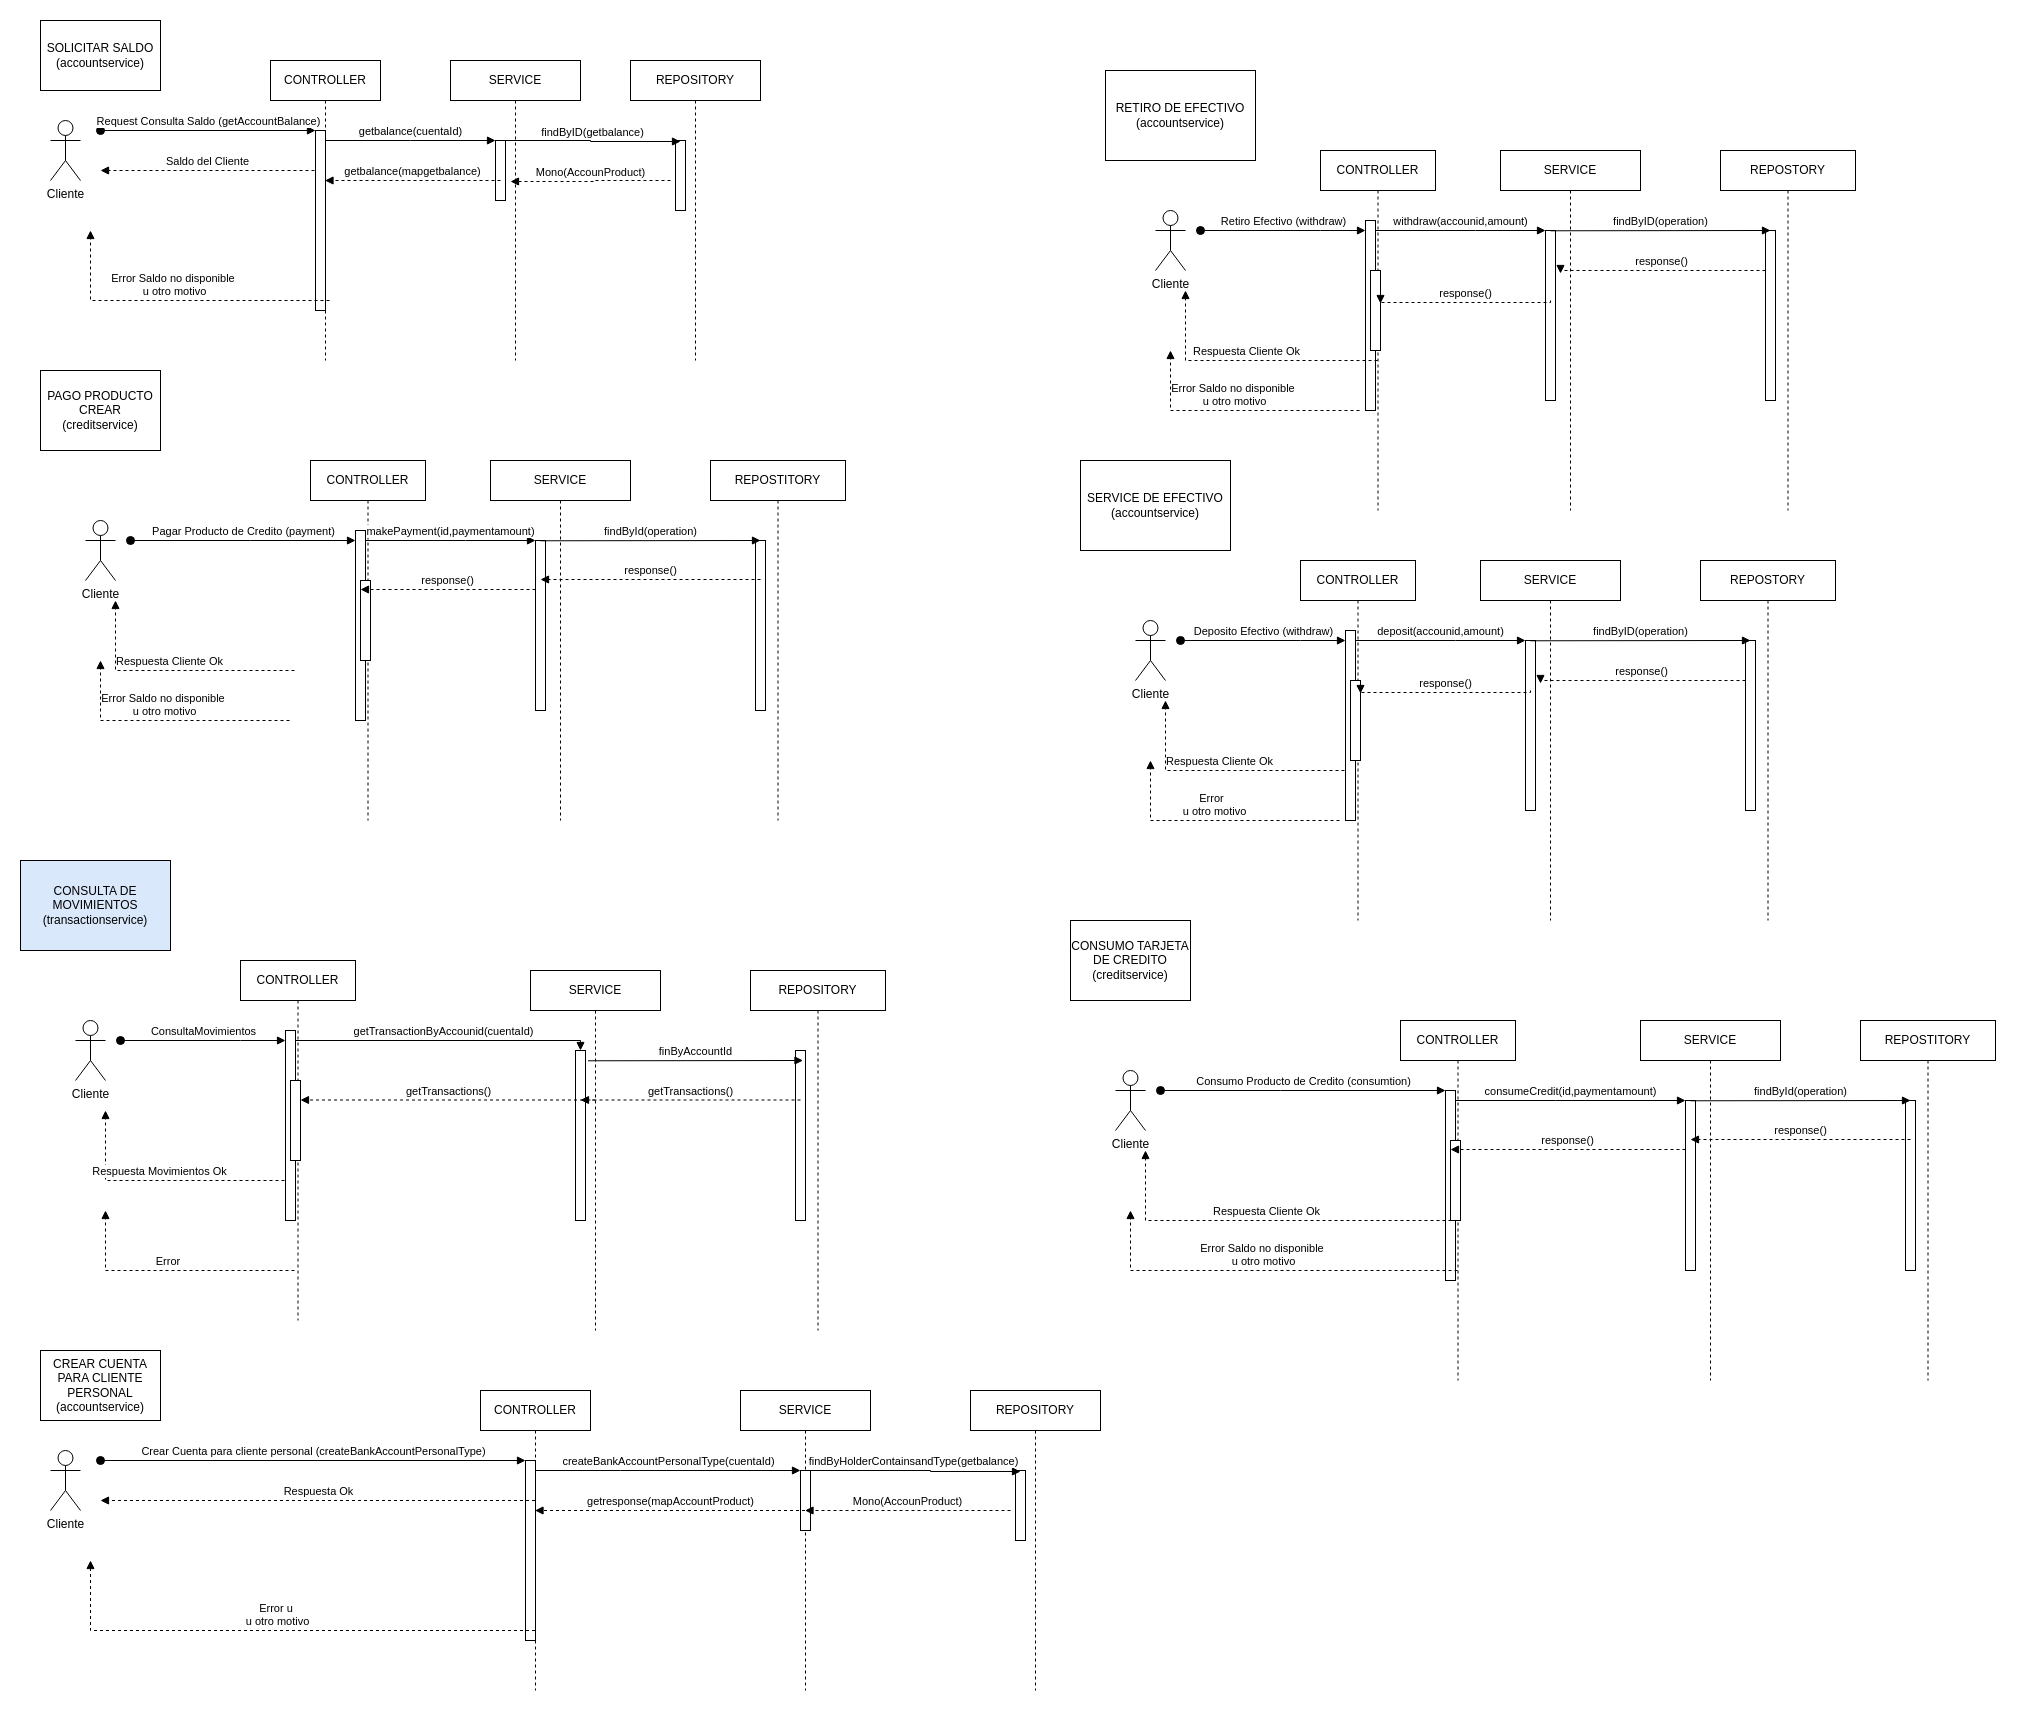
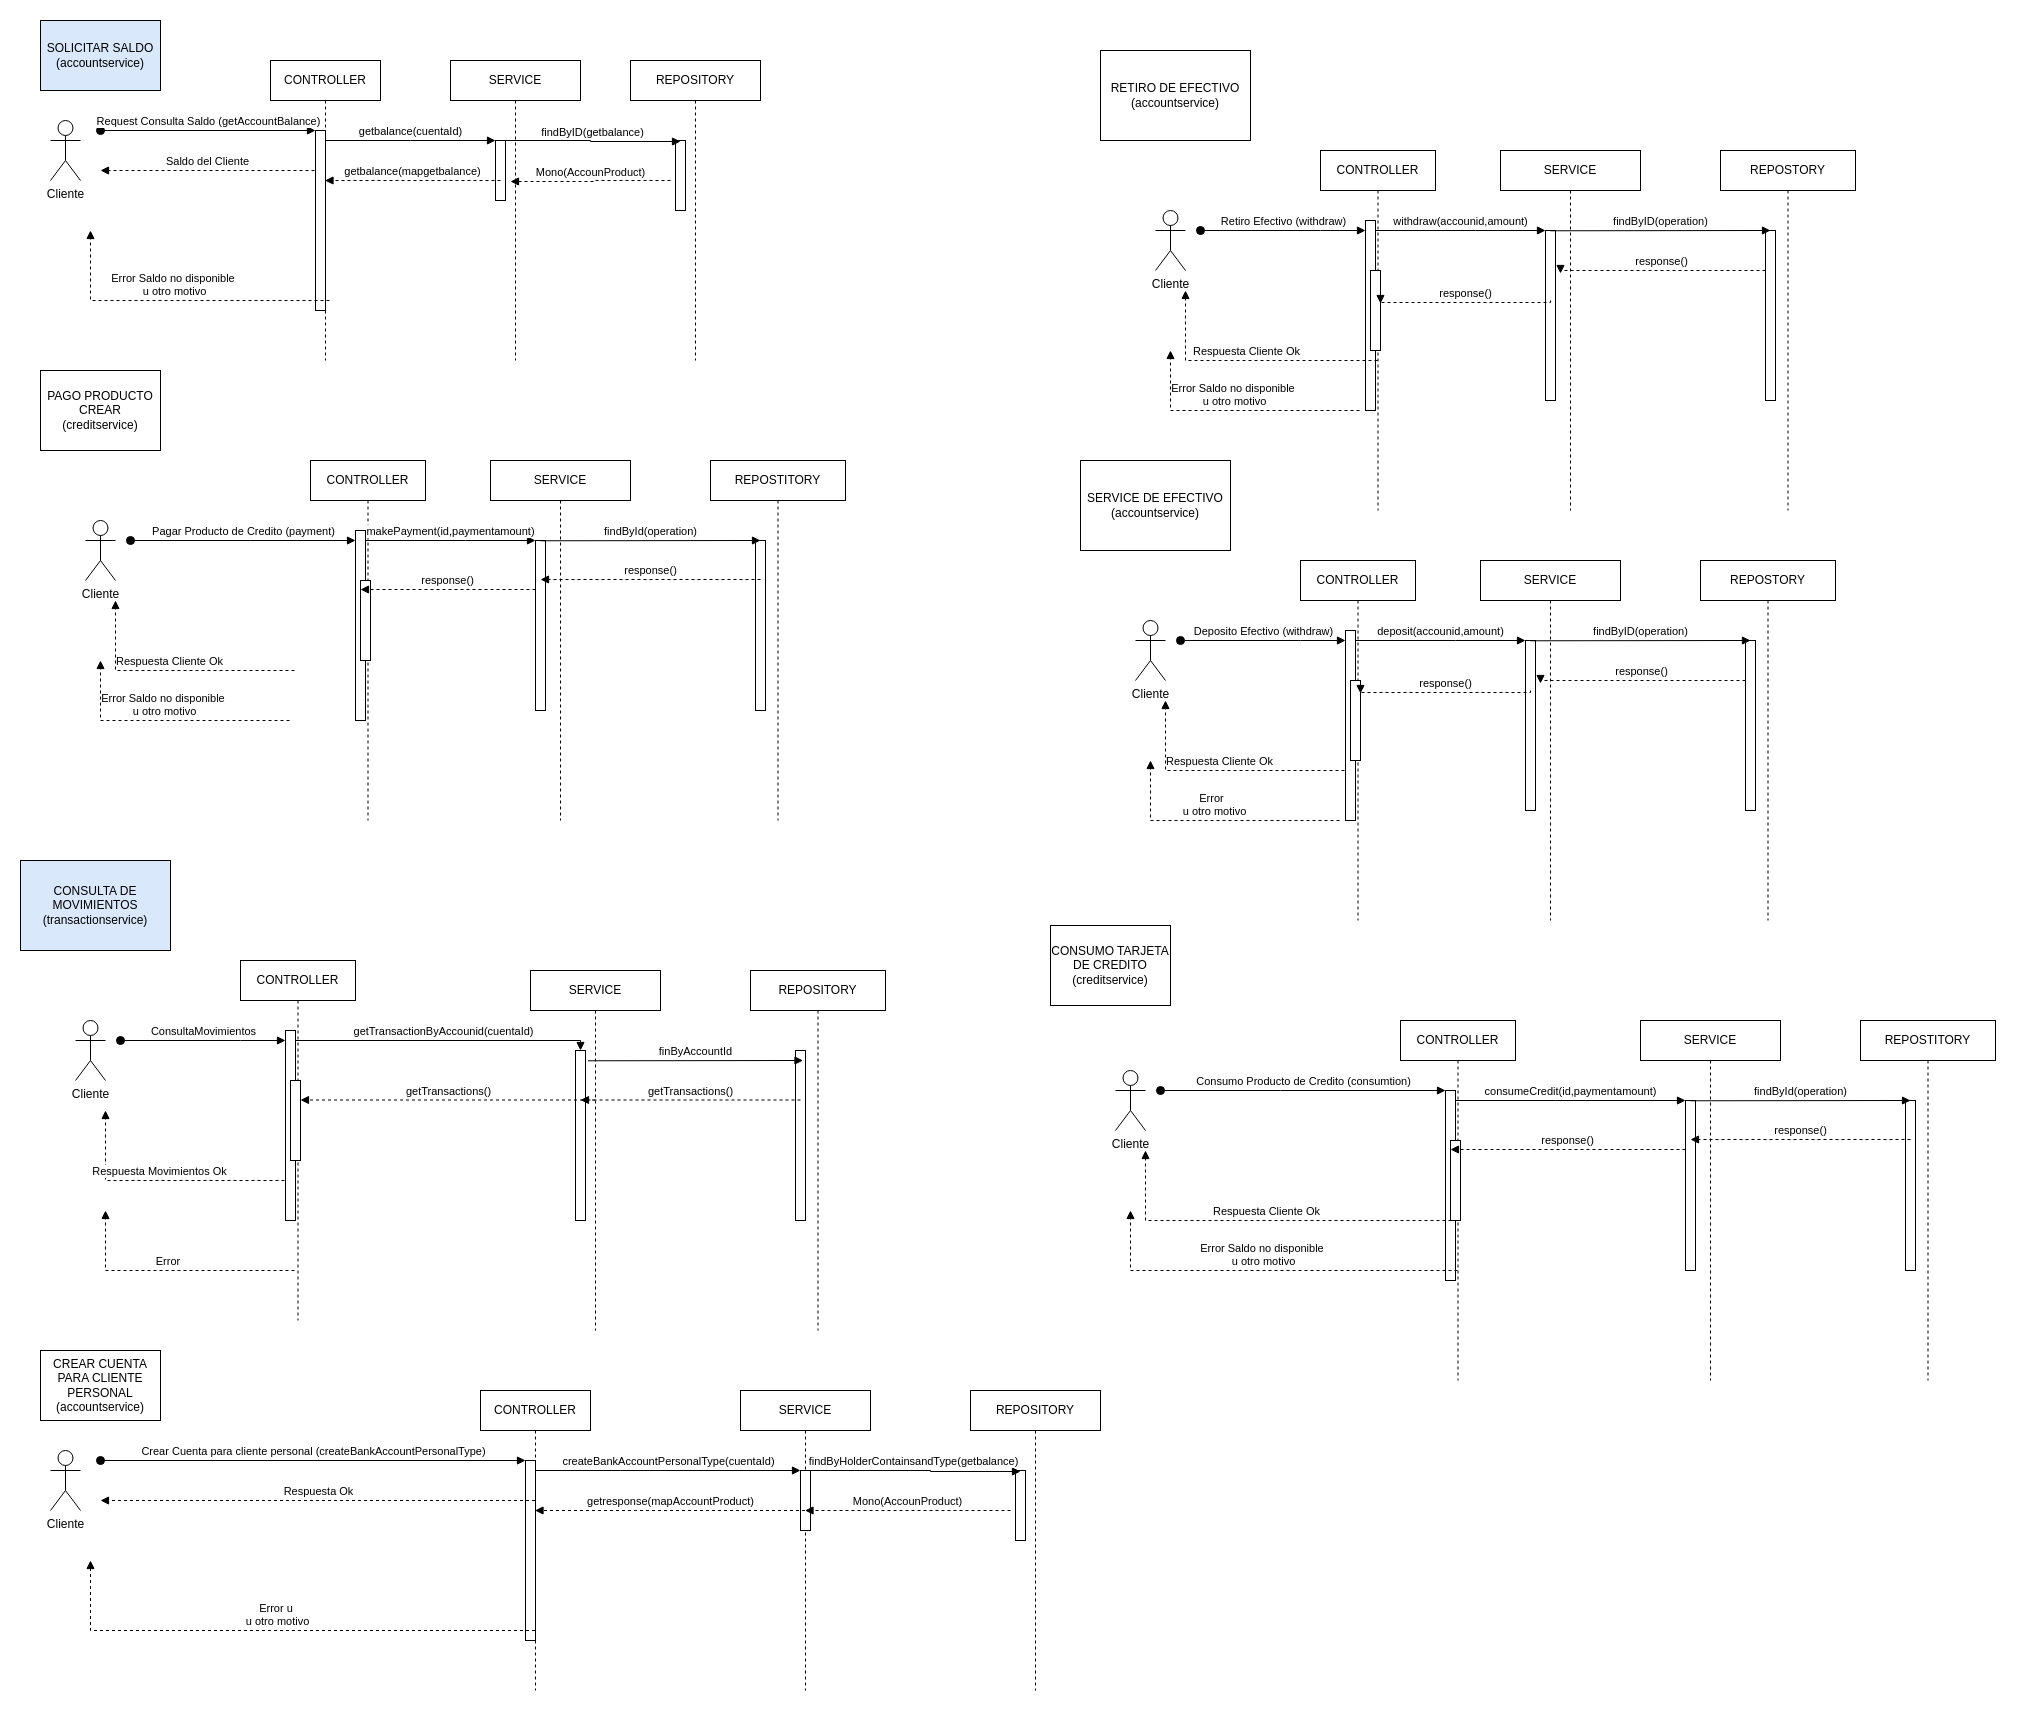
(101, 56) -> (101, 56)
(1181, 116) -> (1176, 96)
(1131, 961) -> (1111, 966)
